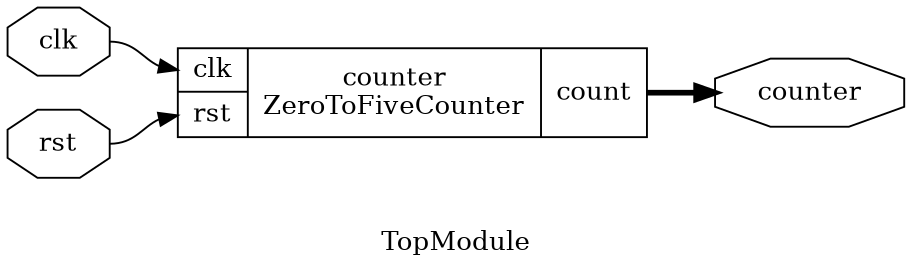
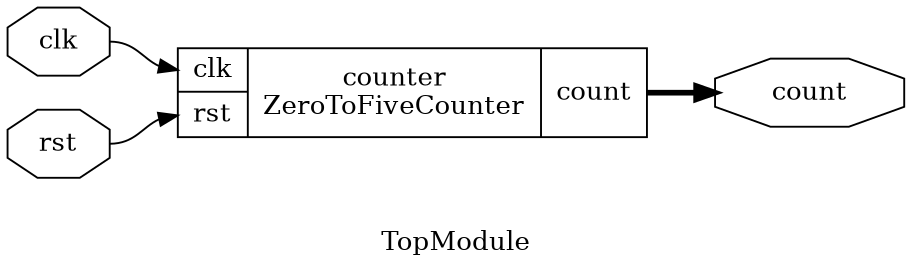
(810, 93) -> (810, 93)
